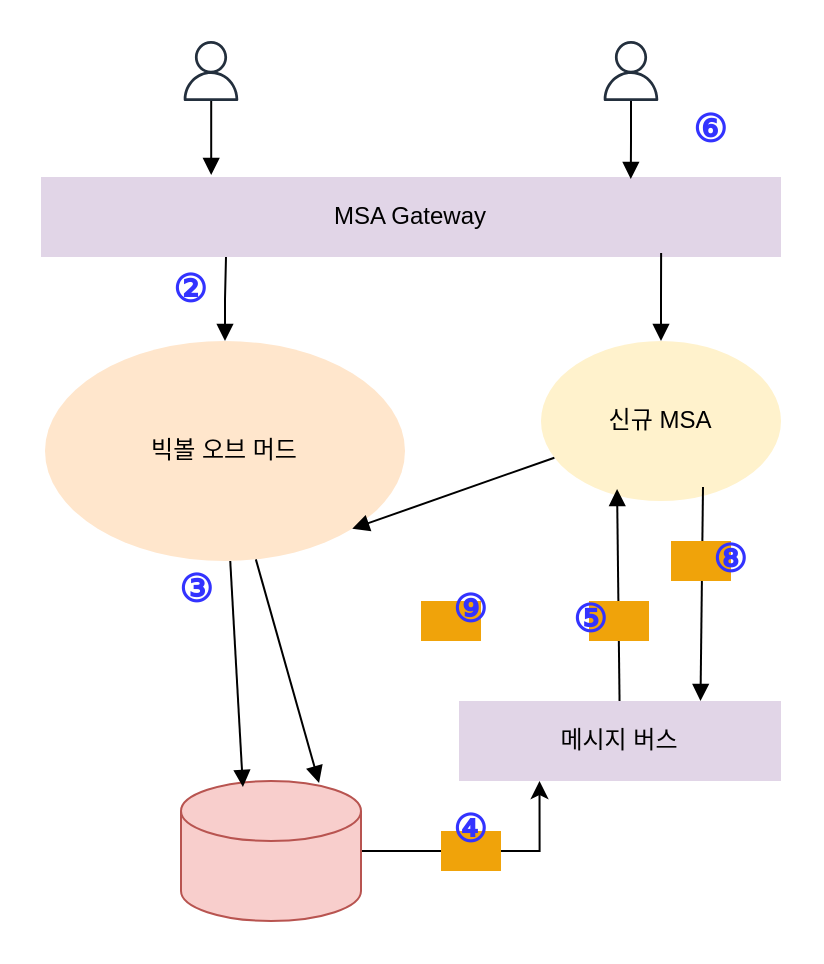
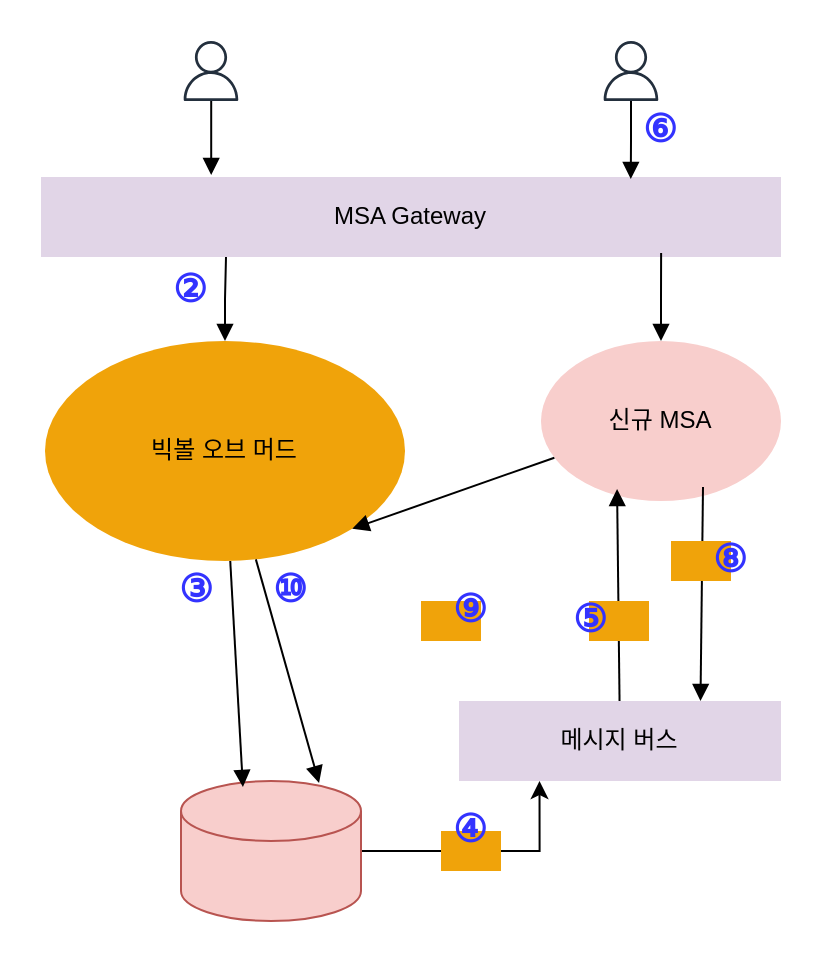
(711, 131) -> (661, 131)
(661, 421) -> (661, 421)
(225, 451) -> (225, 451)
none -> (291, 591)
